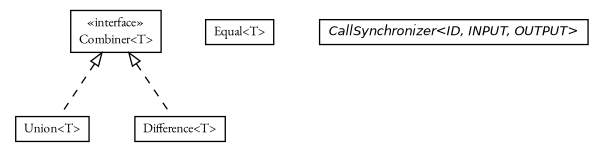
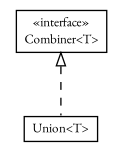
(240, 31) -> none
(453, 31) -> none
(179, 128) -> none
